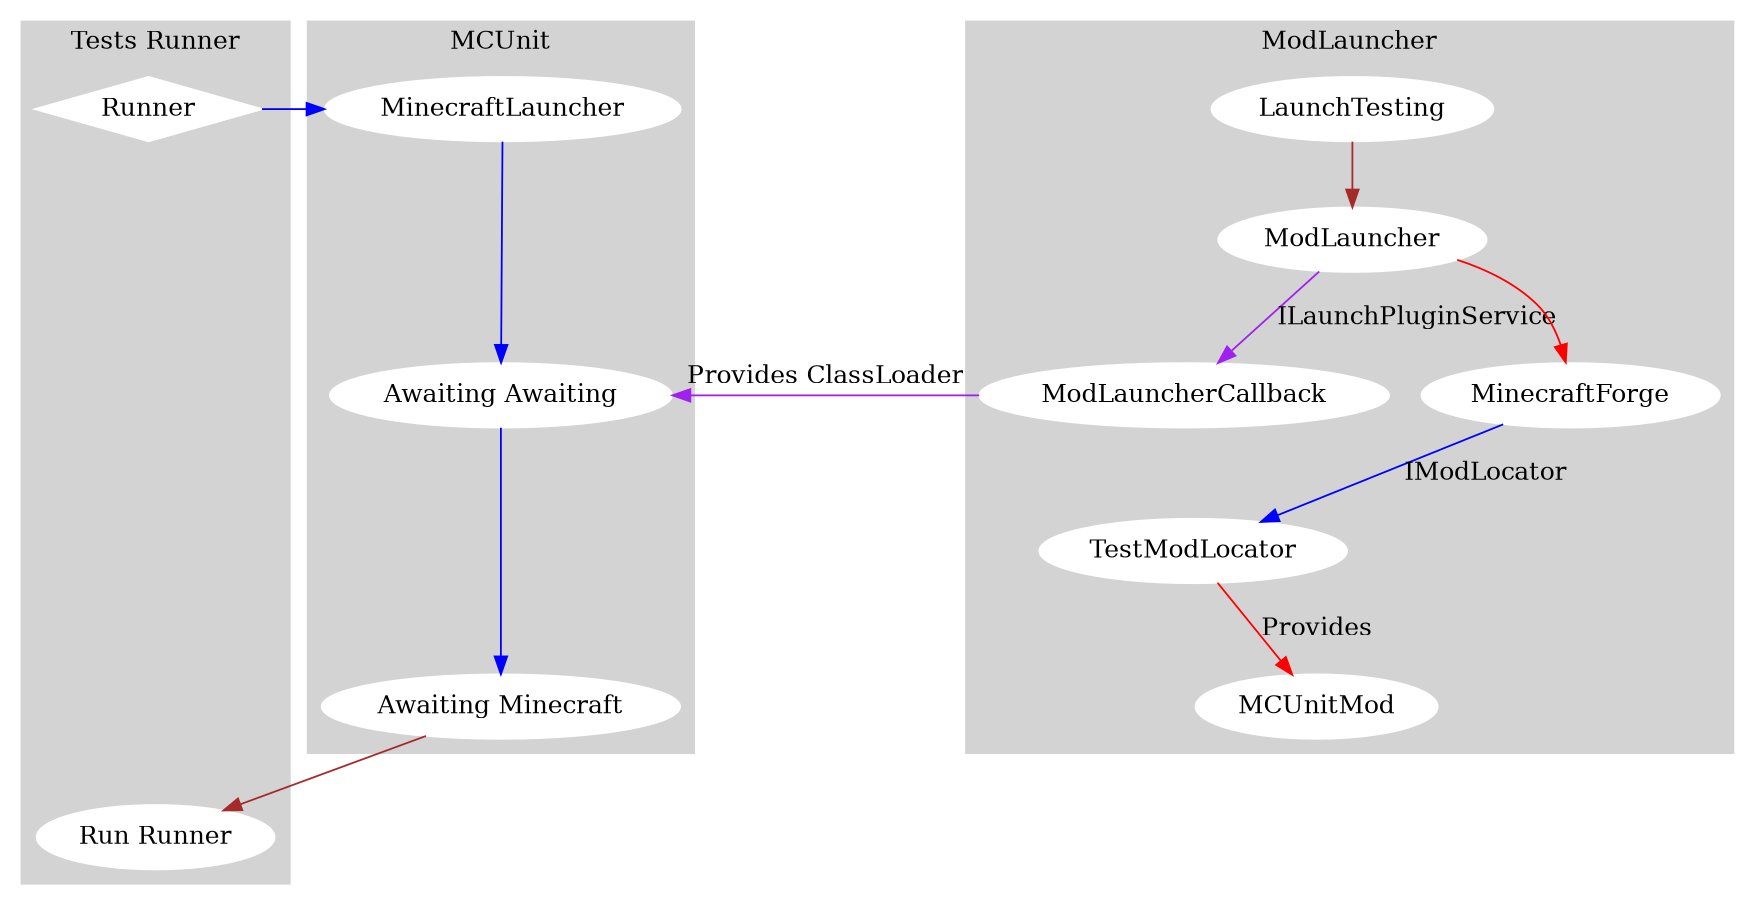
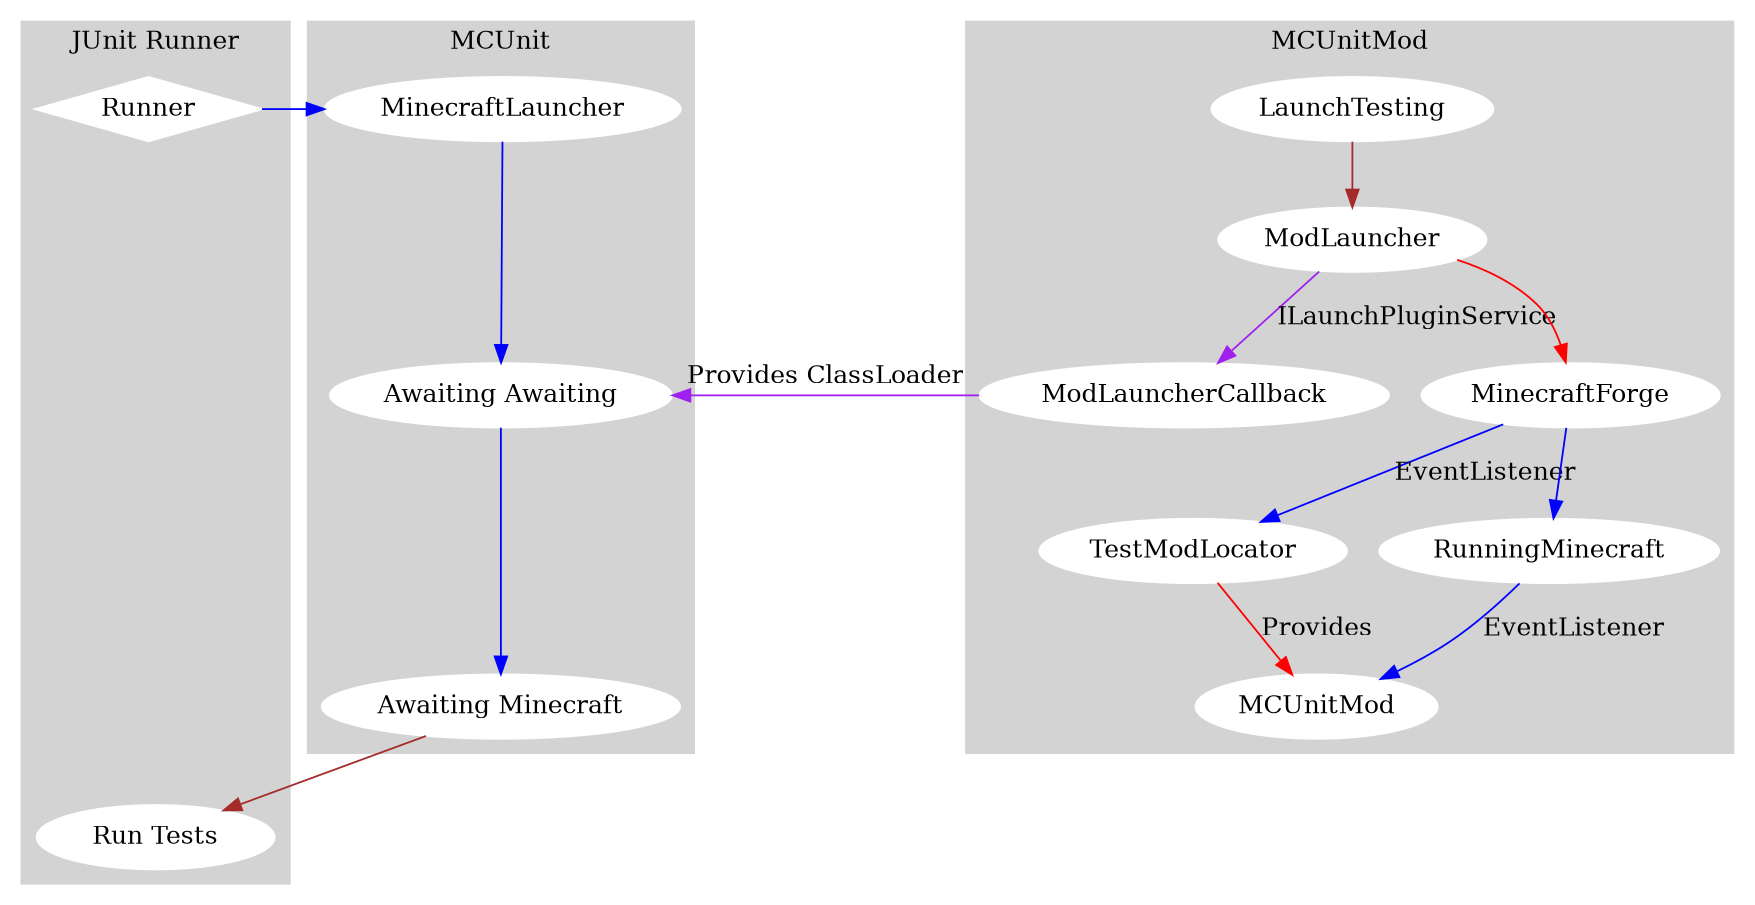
(156, 42) -> (156, 42)
(1350, 42) -> (1350, 42)
(1486, 473) -> (1486, 473)
none -> (1549, 551)
(156, 837) -> (156, 837)
